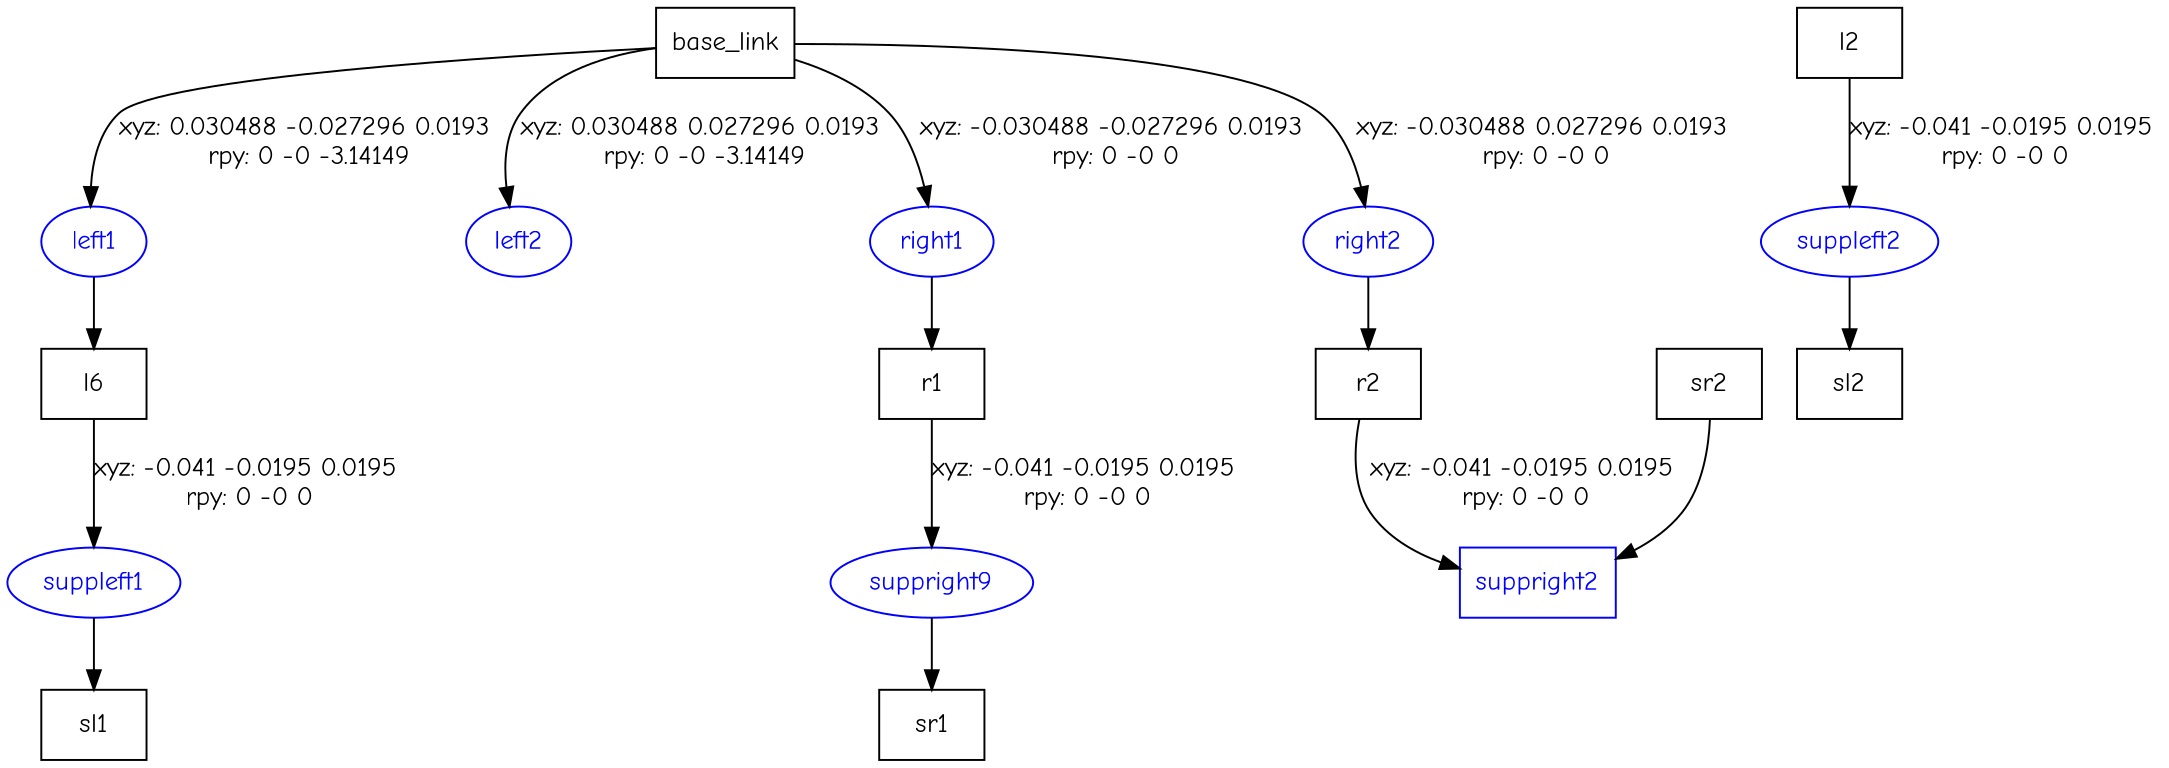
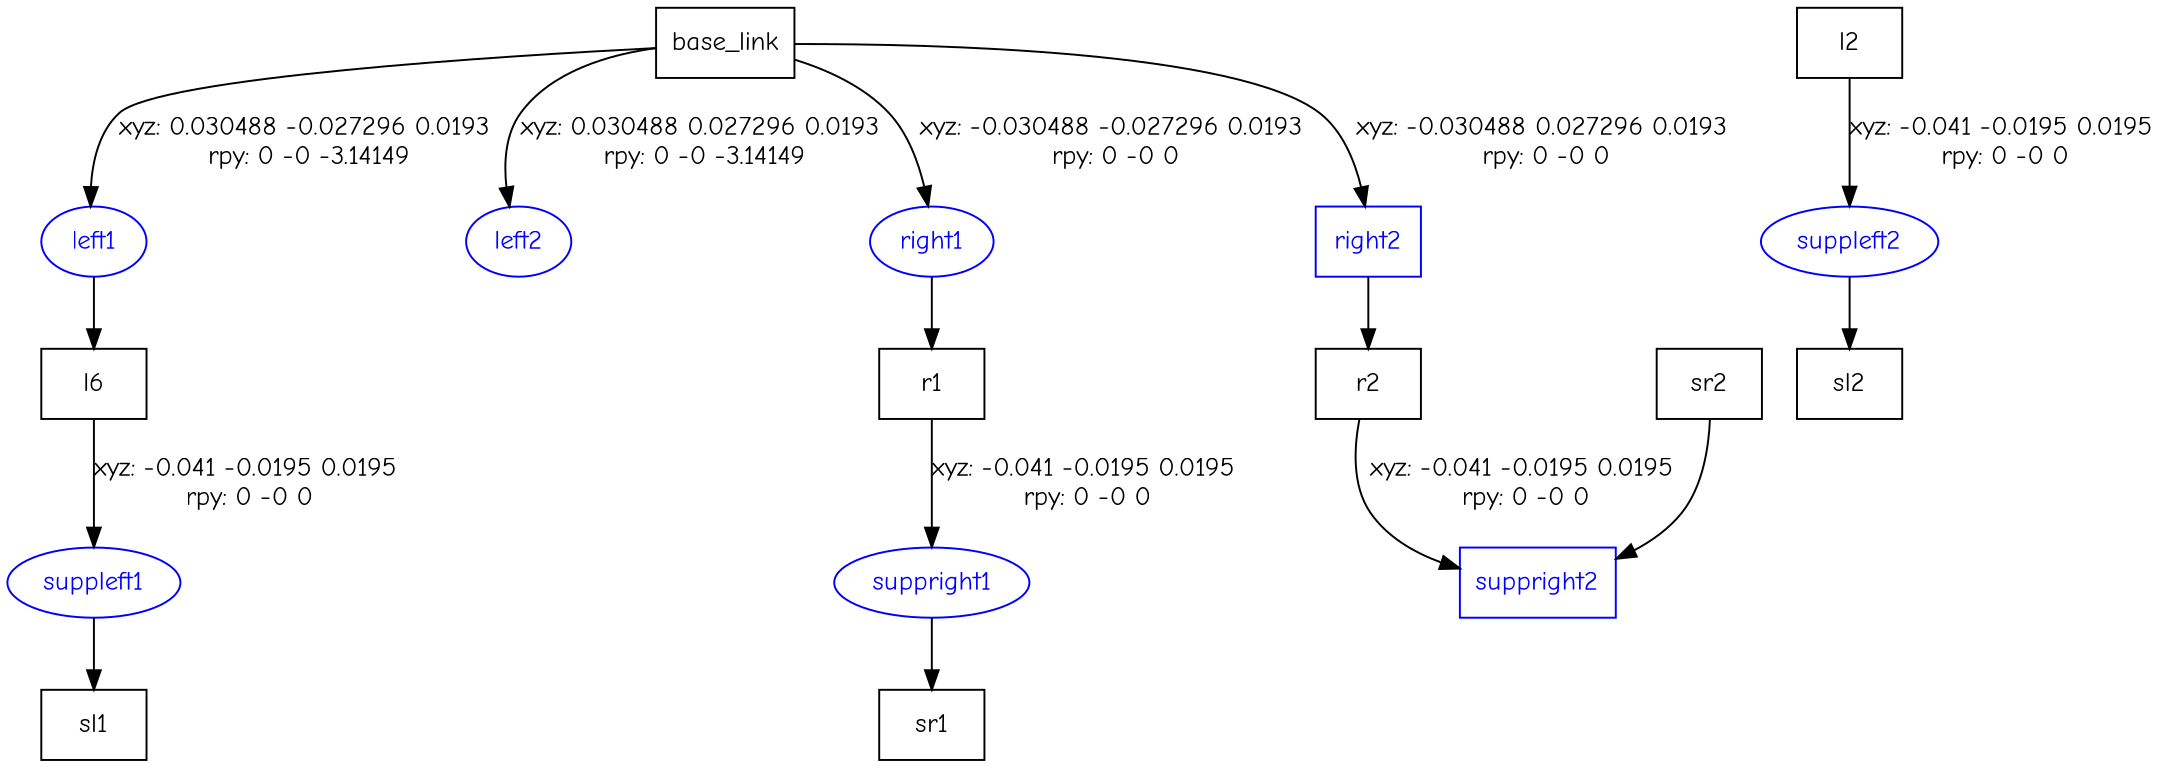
(1368, 242) -> (1368, 242)
(932, 583) -> (932, 583)
